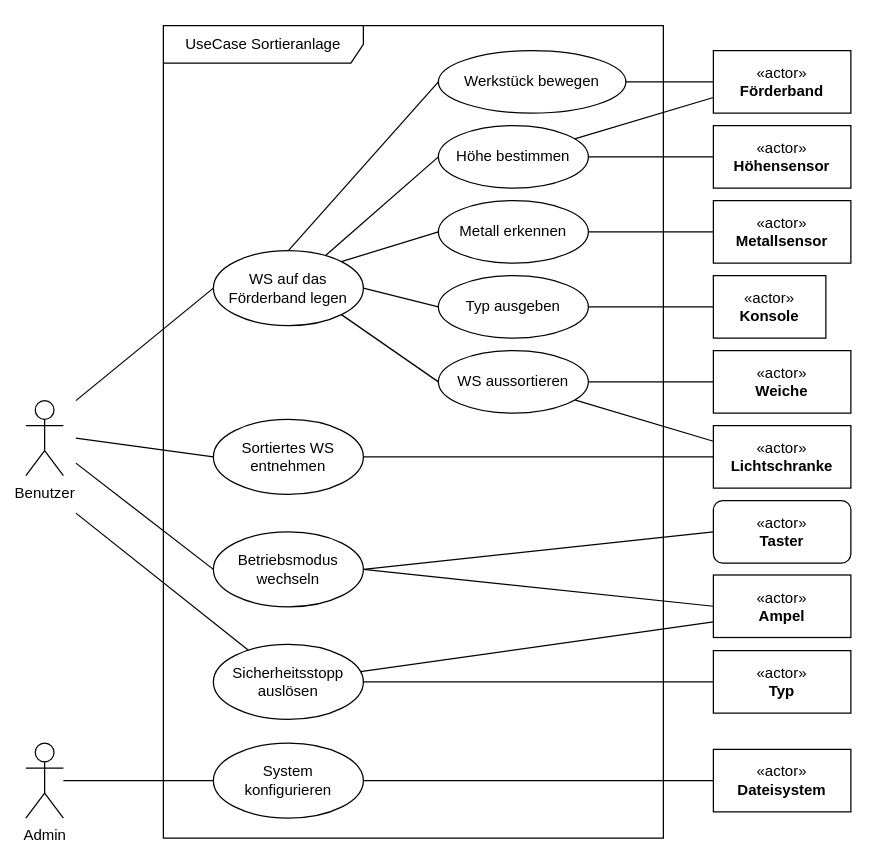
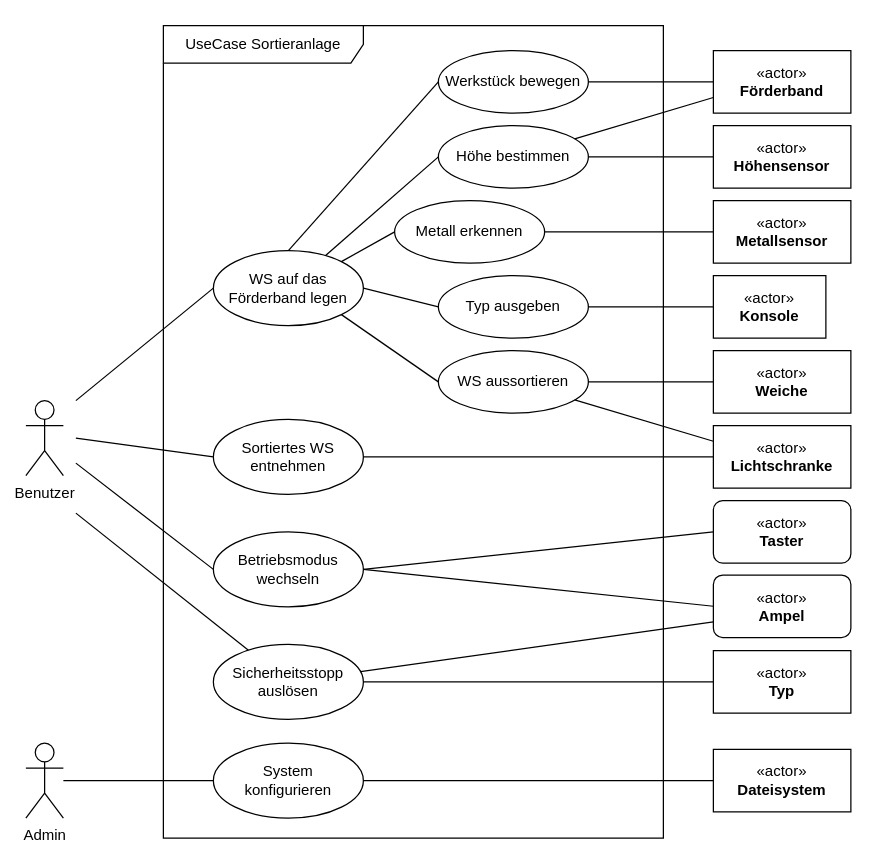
(532, 82) -> (513, 82)
(513, 232) -> (469, 232)
(782, 606) -> (782, 606)
